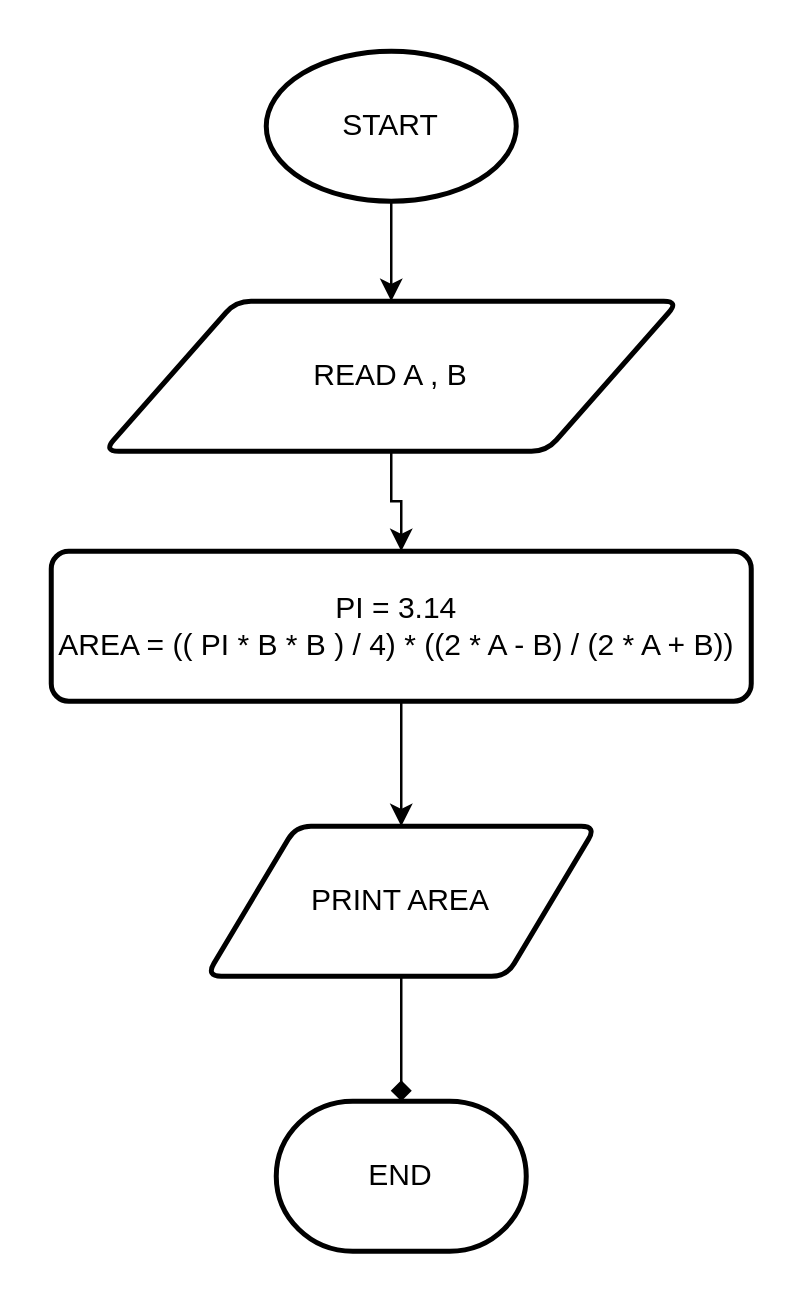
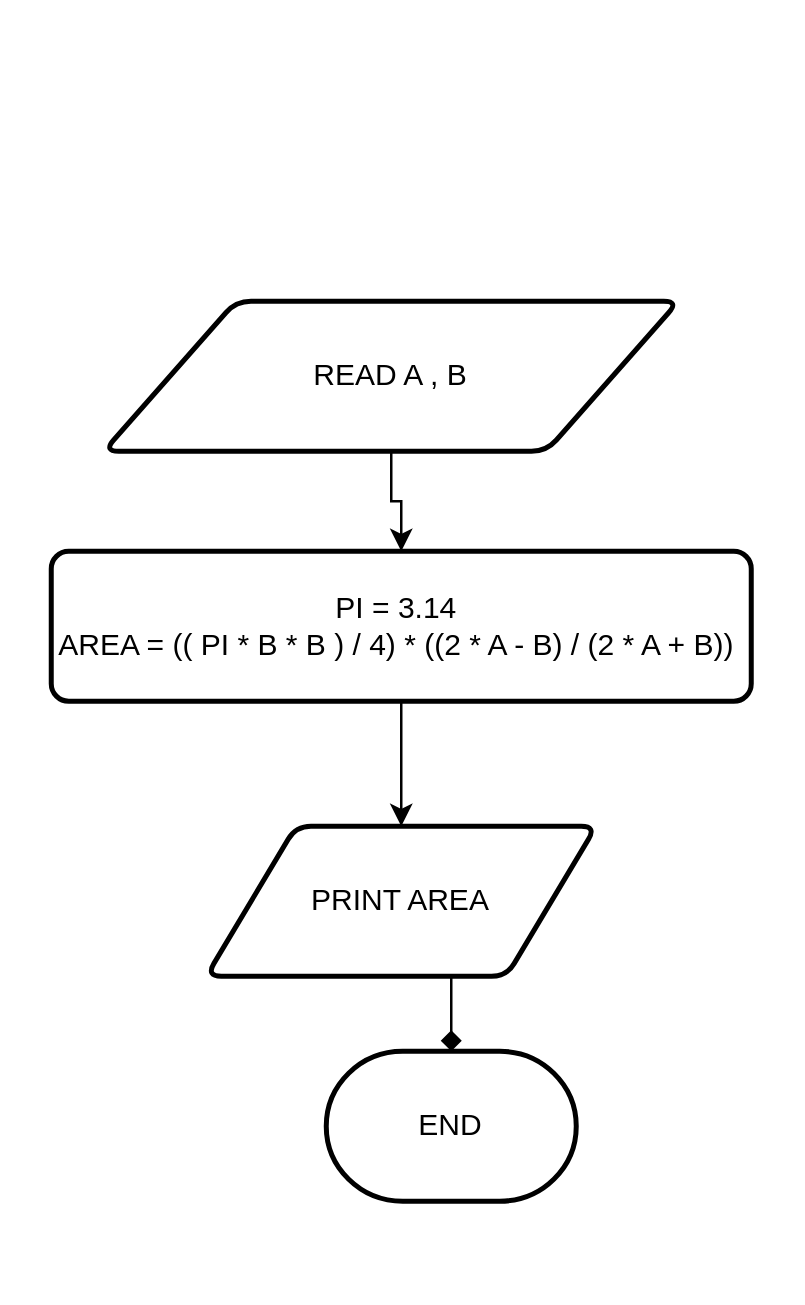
(391, 126) -> none
(391, 243) -> none
(401, 1176) -> (451, 1126)
